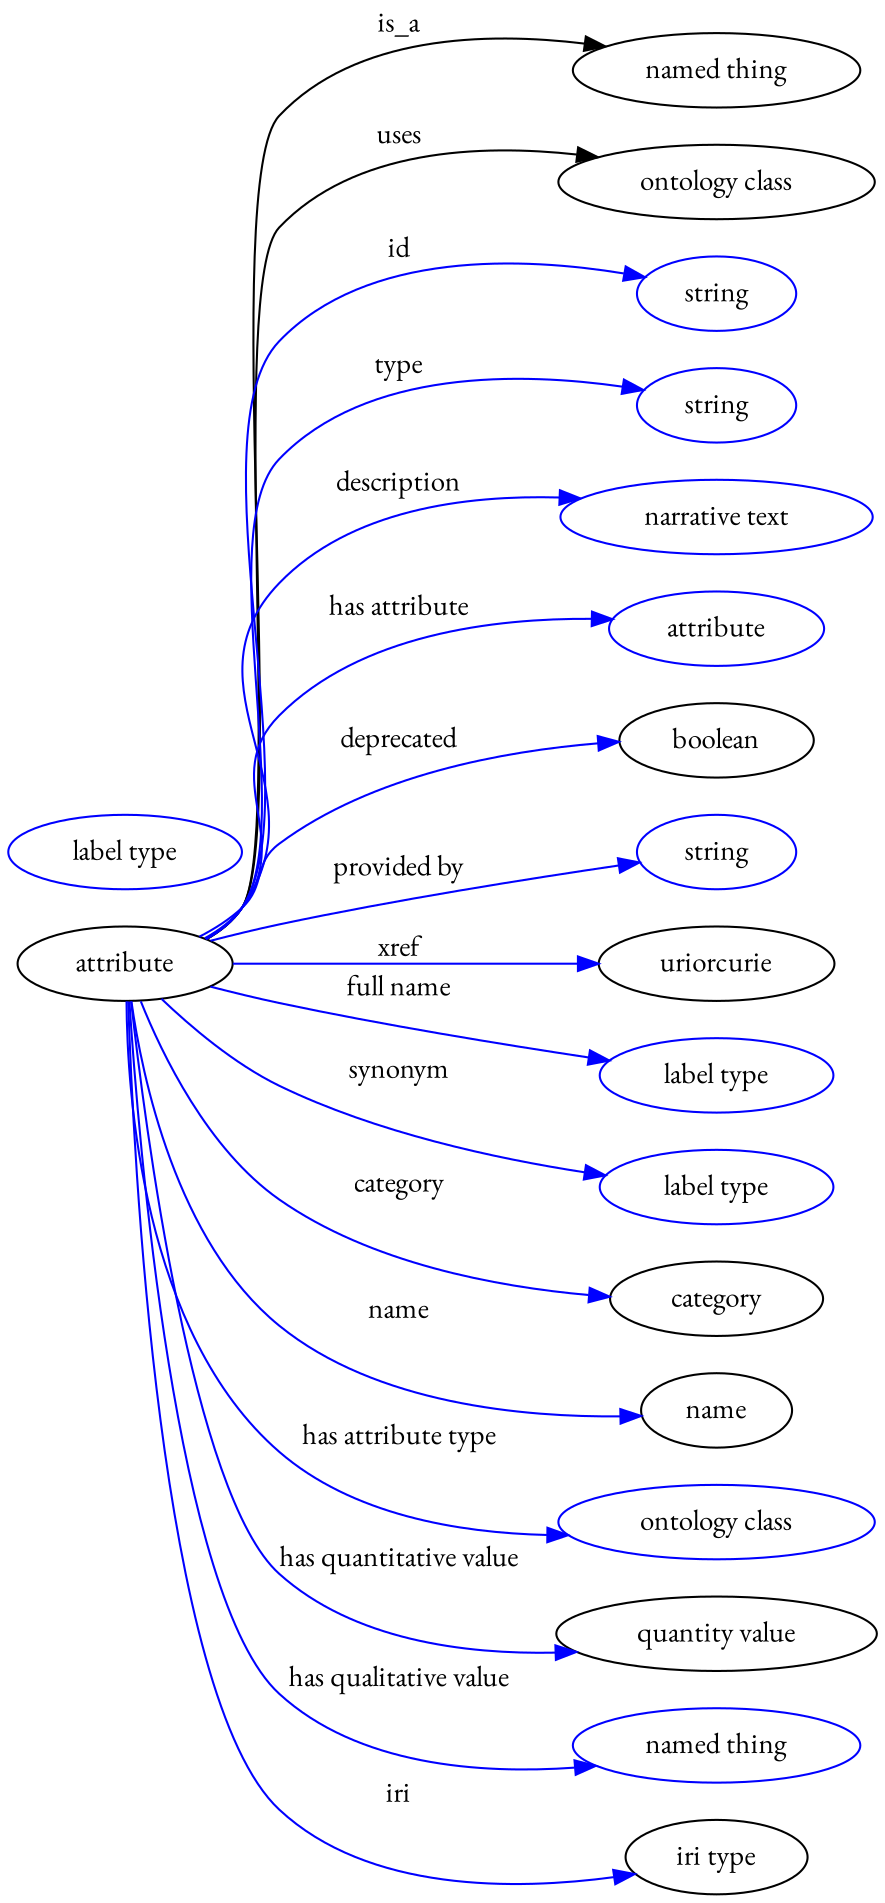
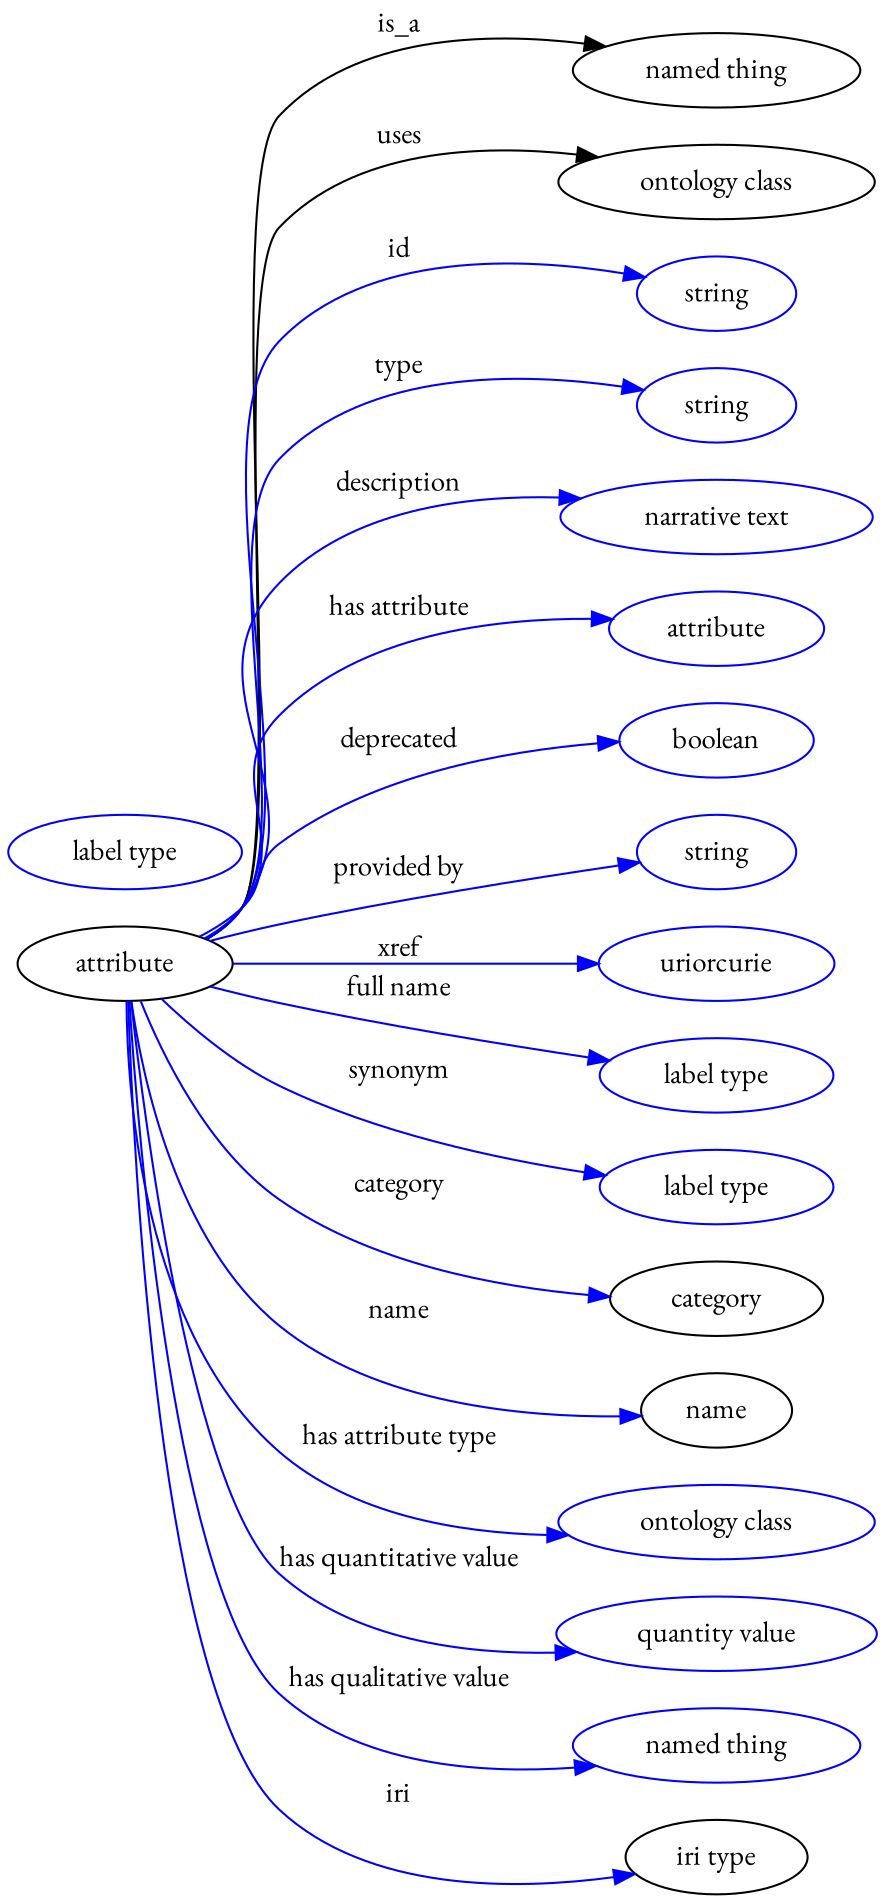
(717, 740) -> (717, 740)
(717, 964) -> (717, 964)
(717, 1634) -> (717, 1634)
